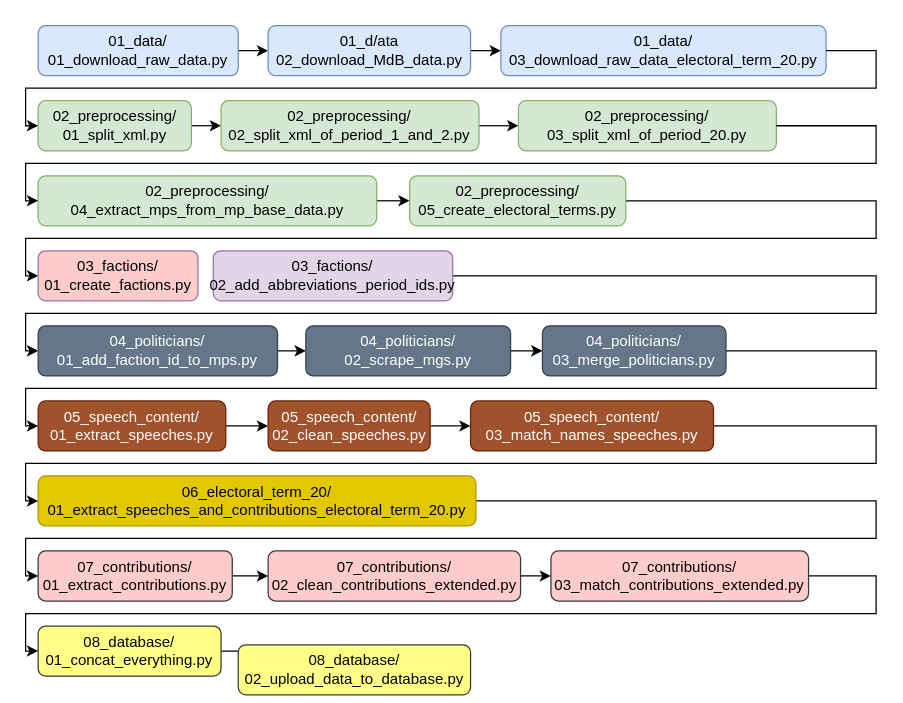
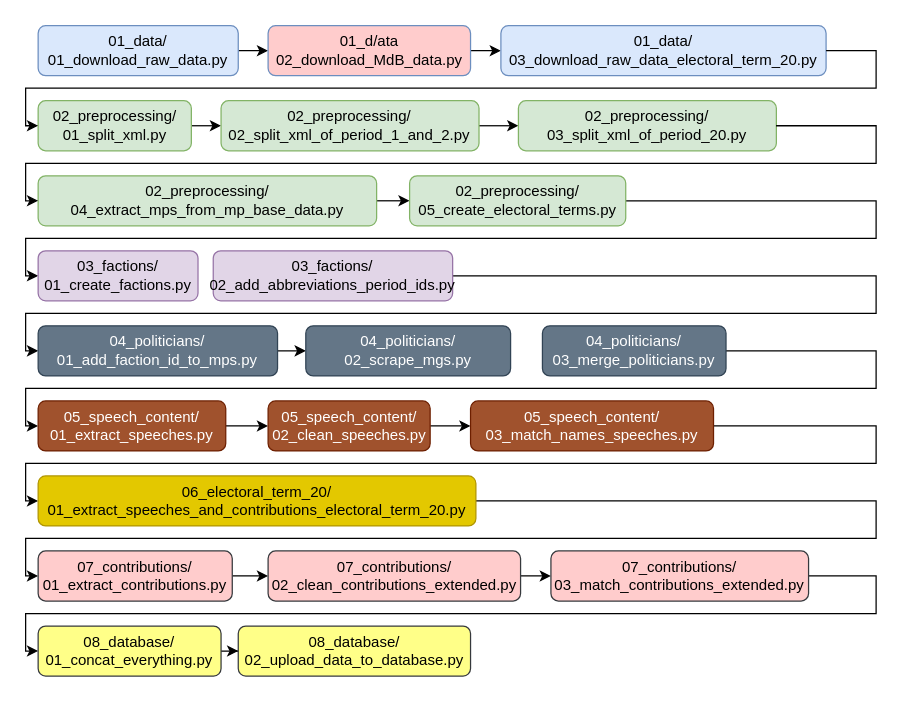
(369, 51) -> (369, 51)
(118, 276) -> (118, 276)
(522, 351) -> none
(354, 669) -> (354, 651)
